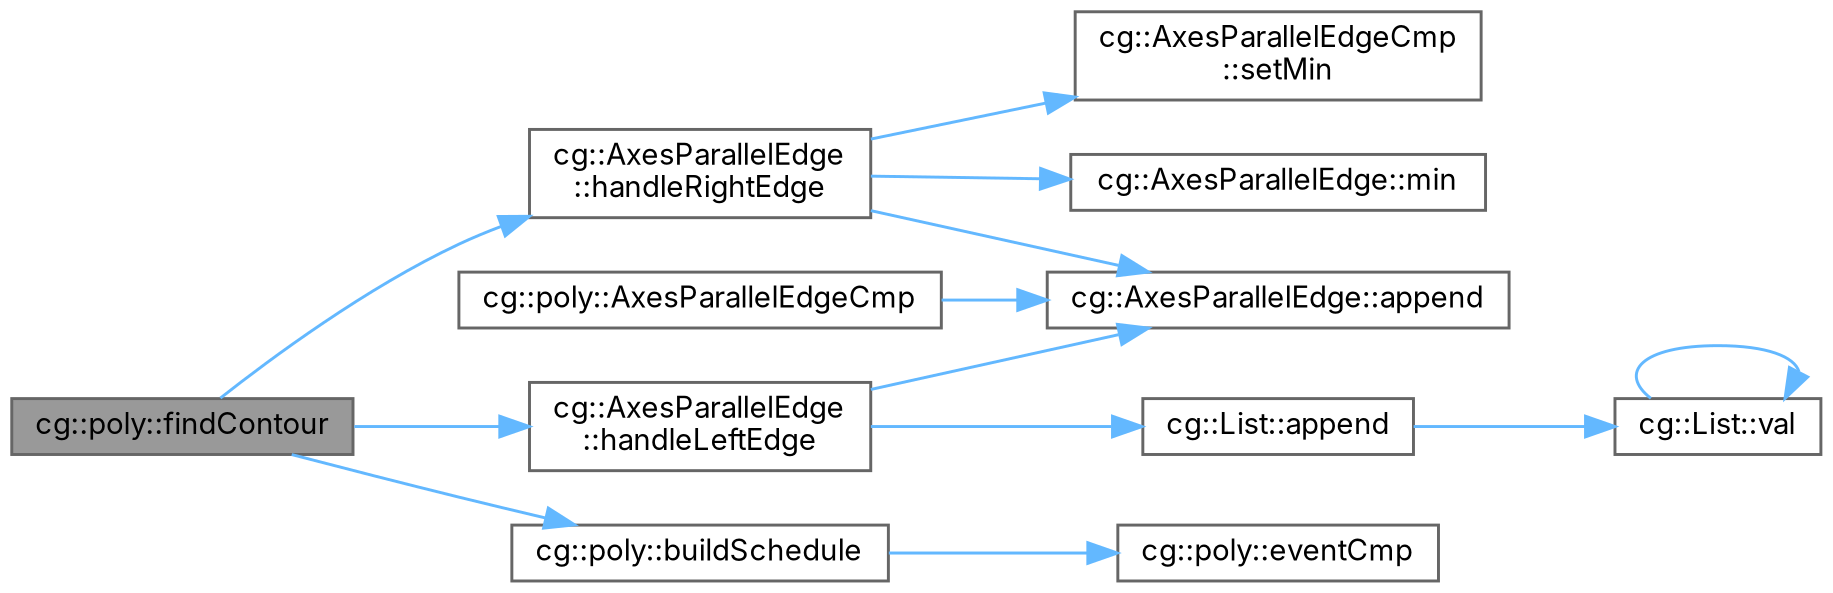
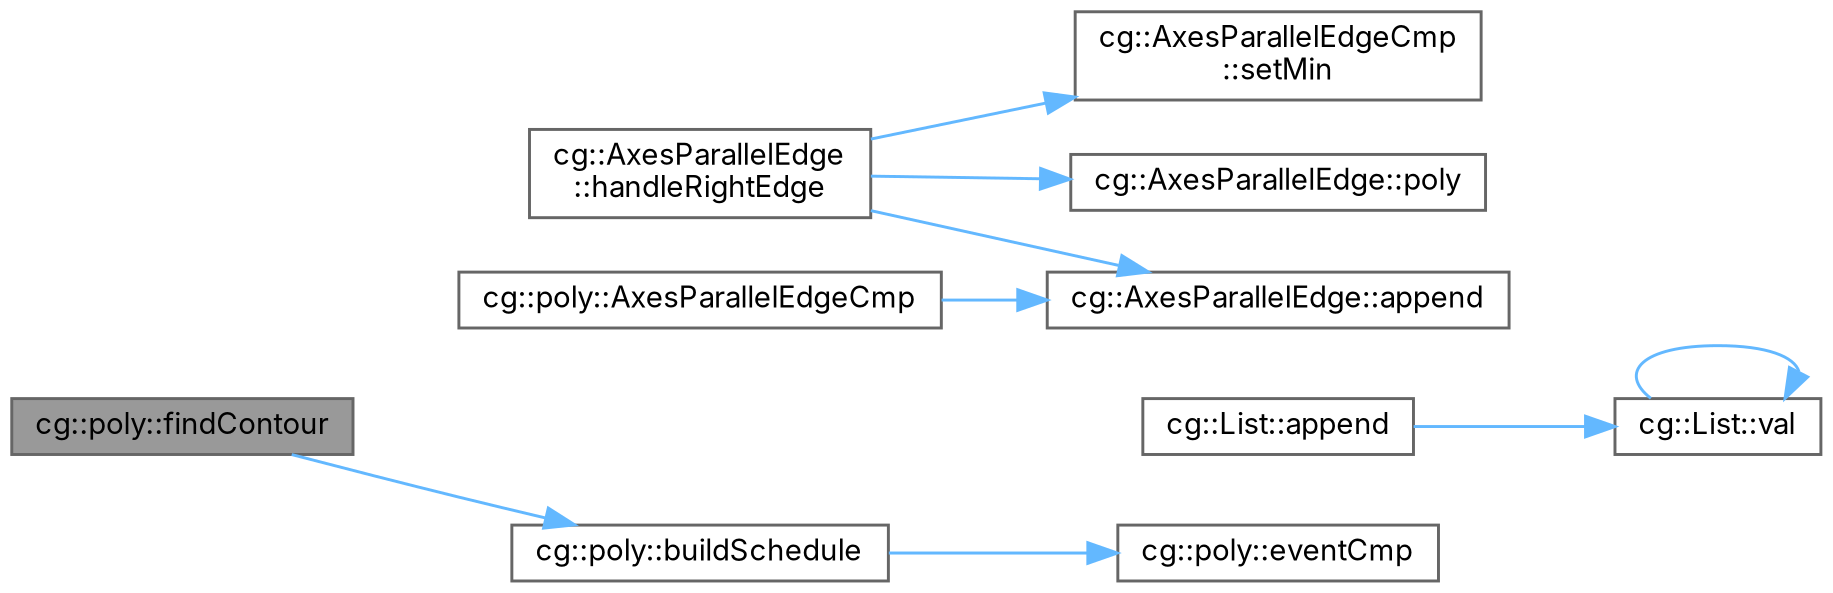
(1278, 182) -> (1278, 182)
(355, 302) -> none
(700, 427) -> none
